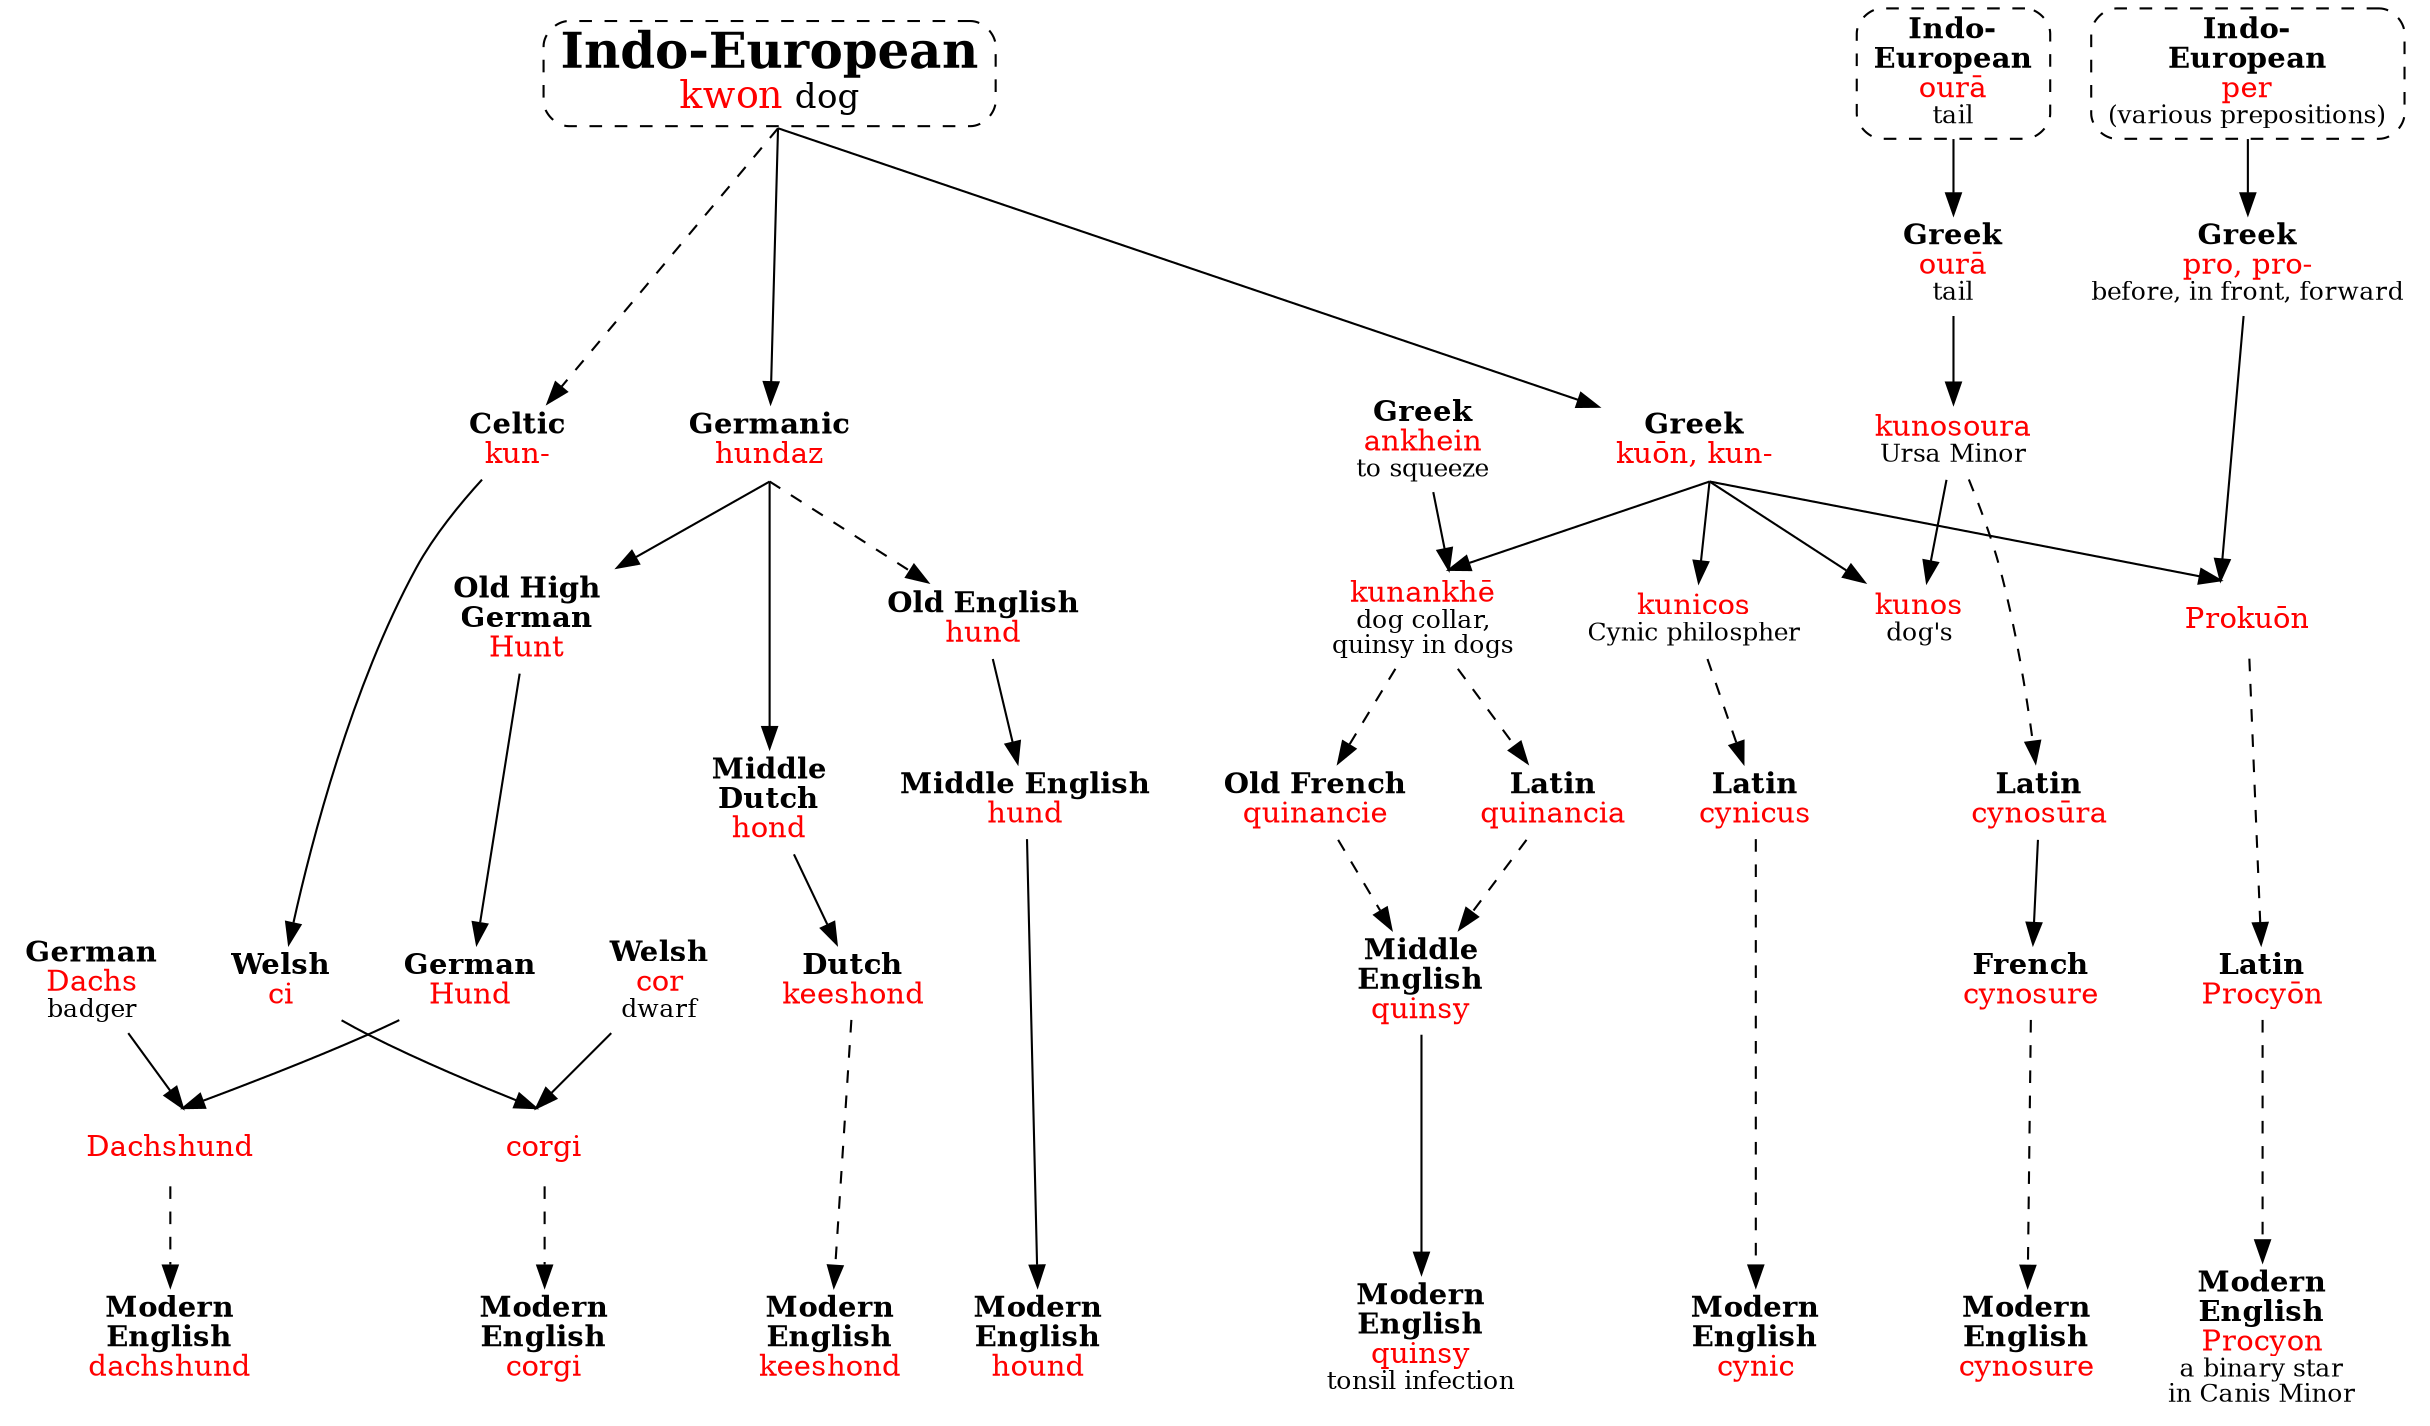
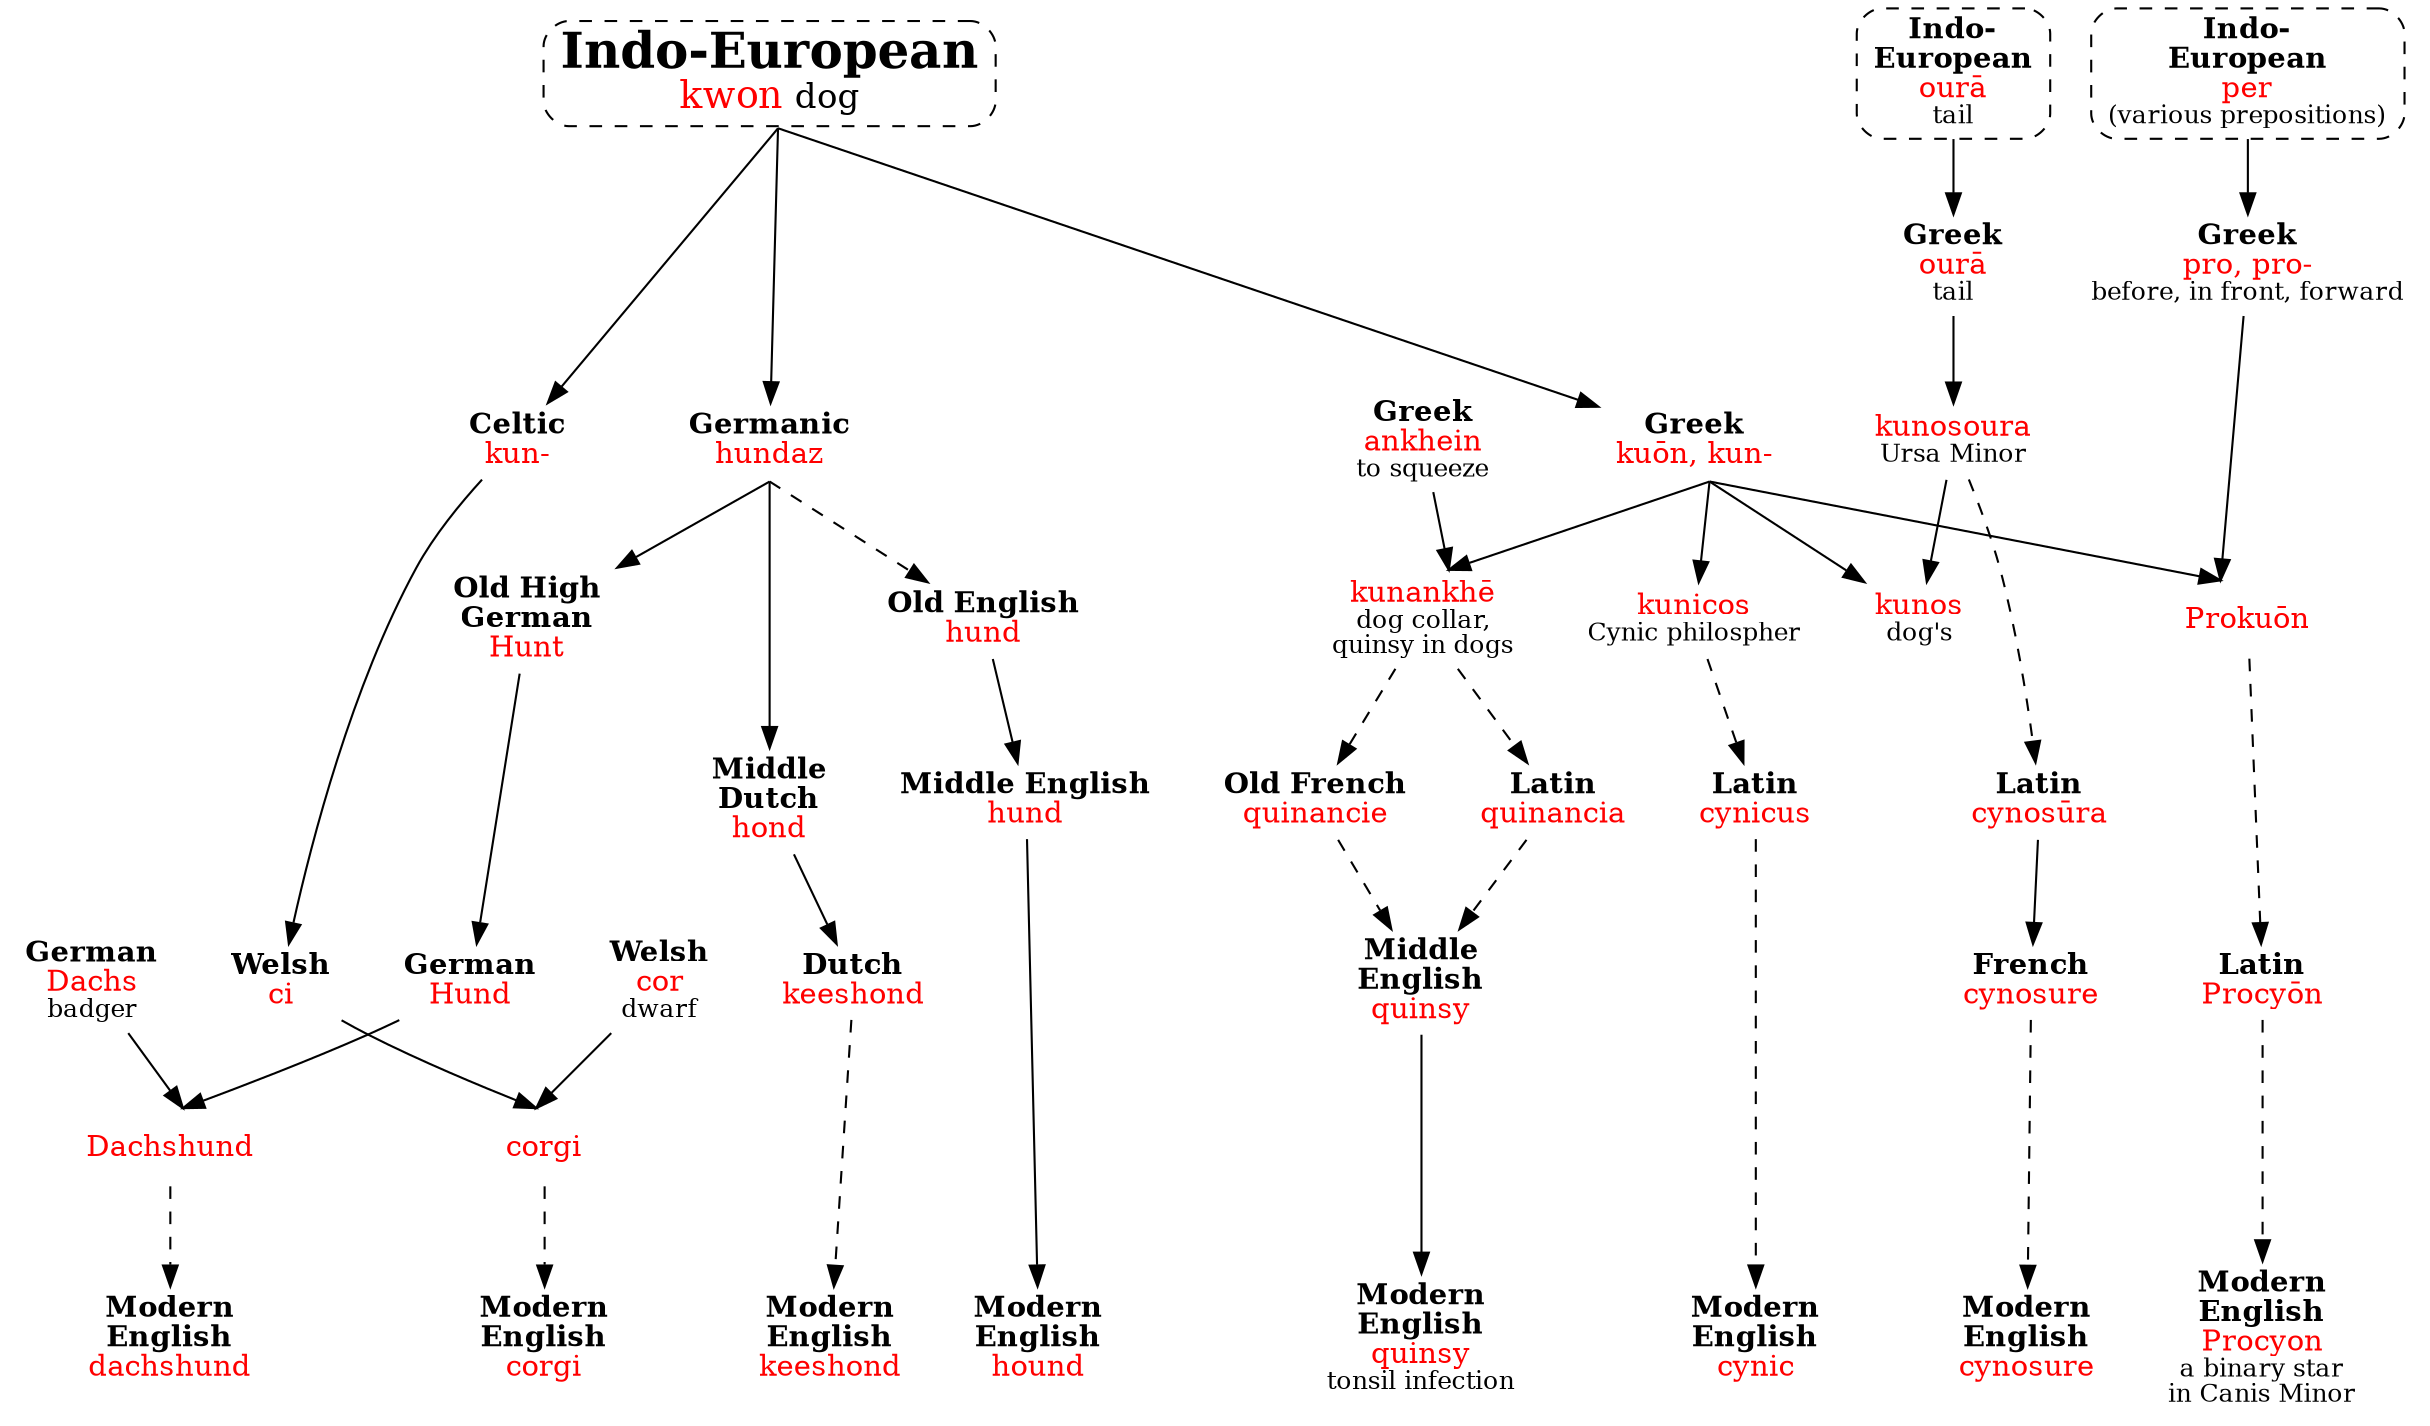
(670, 257) -> (670, 257)
